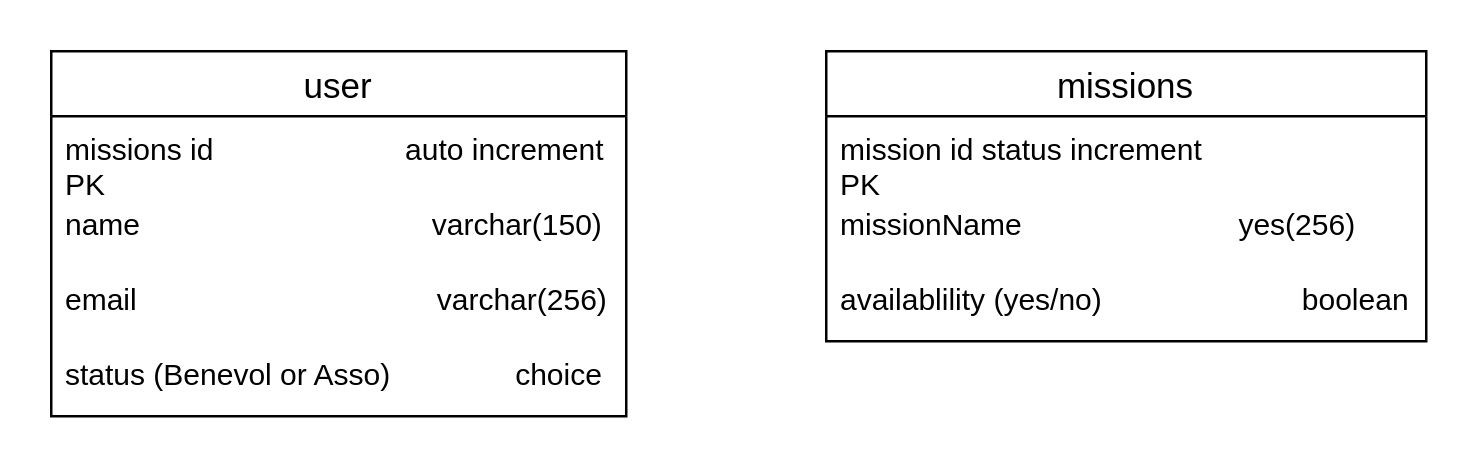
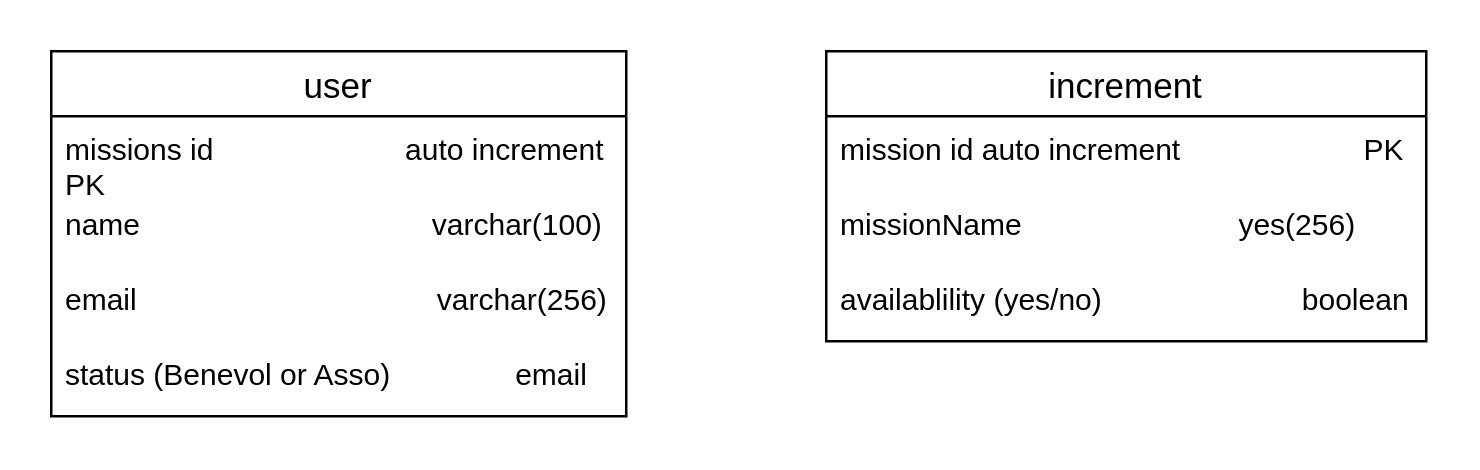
(1125, 86) -> (1125, 86)
(1129, 170) -> (1129, 170)
(341, 245) -> (341, 245)
(341, 395) -> (341, 395)
